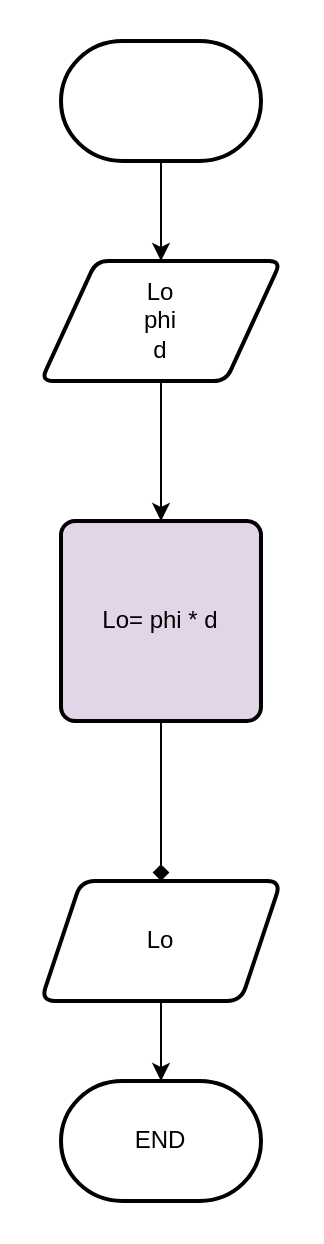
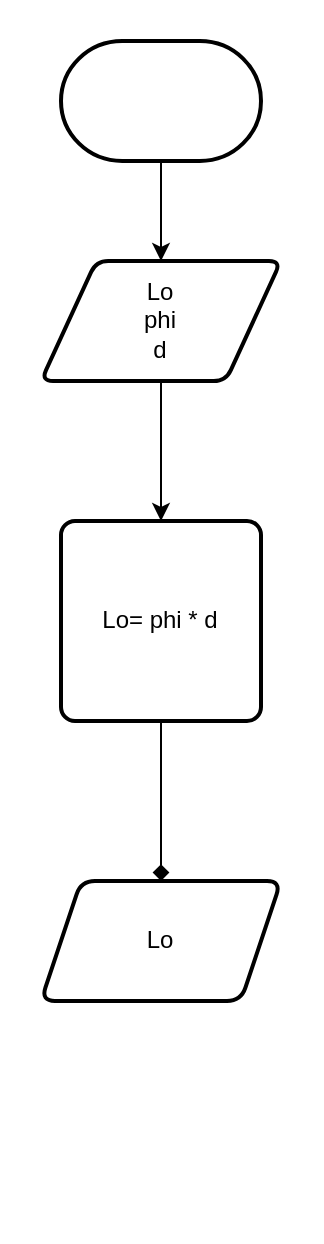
(161, 621) -> (161, 621)
(161, 1034) -> none
(161, 1141) -> none
